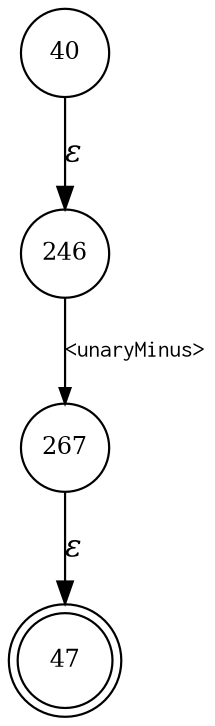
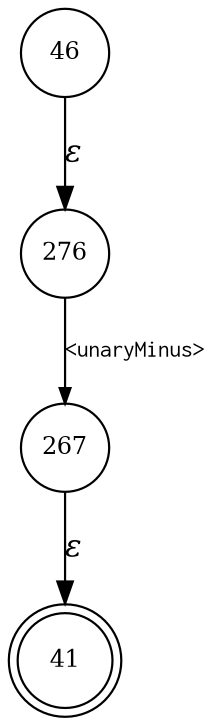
(65, 53) -> (65, 53)
(65, 254) -> (65, 254)
(65, 661) -> (65, 661)
